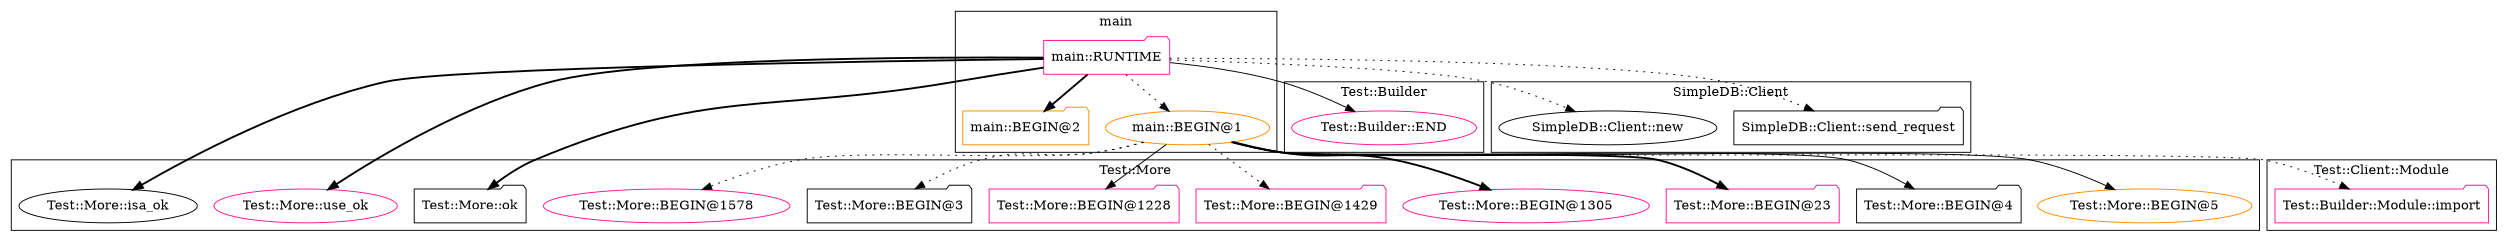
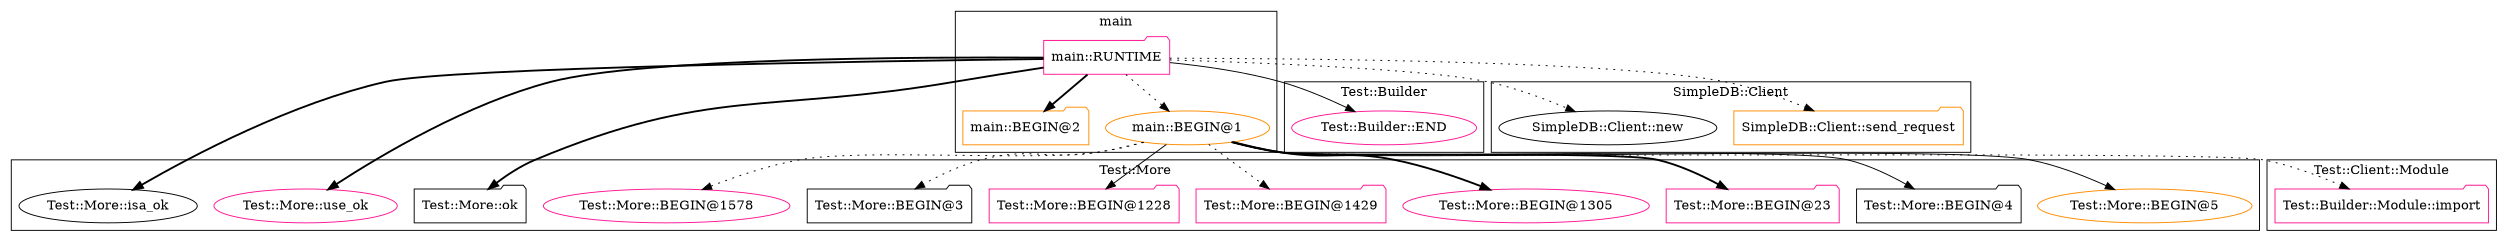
(1849, 128) -> (1849, 128)
